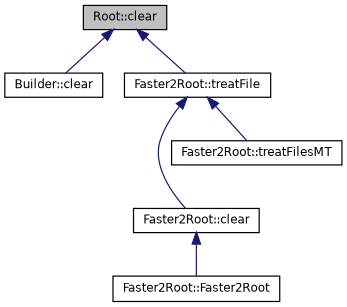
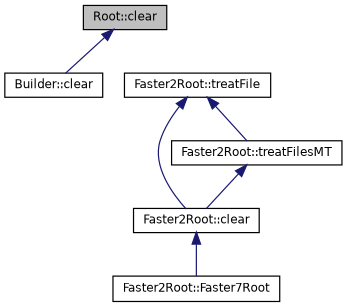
(166, 55) -> none
none -> (222, 191)
(196, 289) -> (196, 289)
